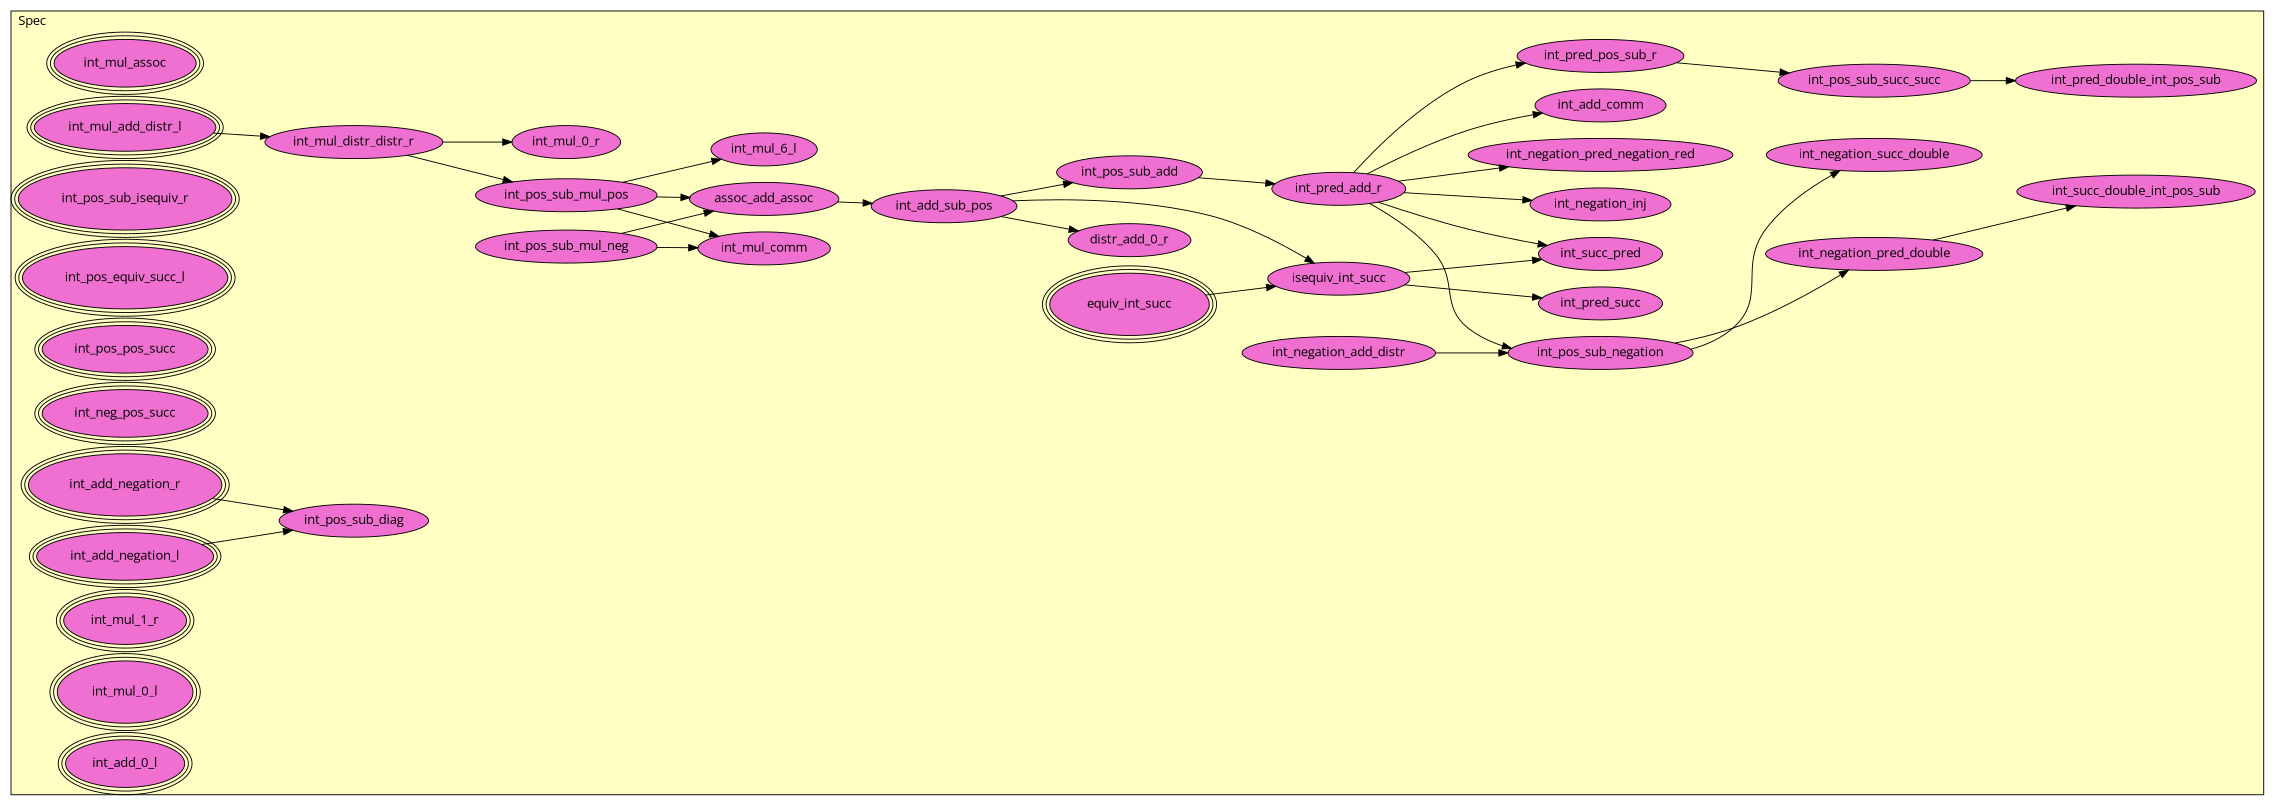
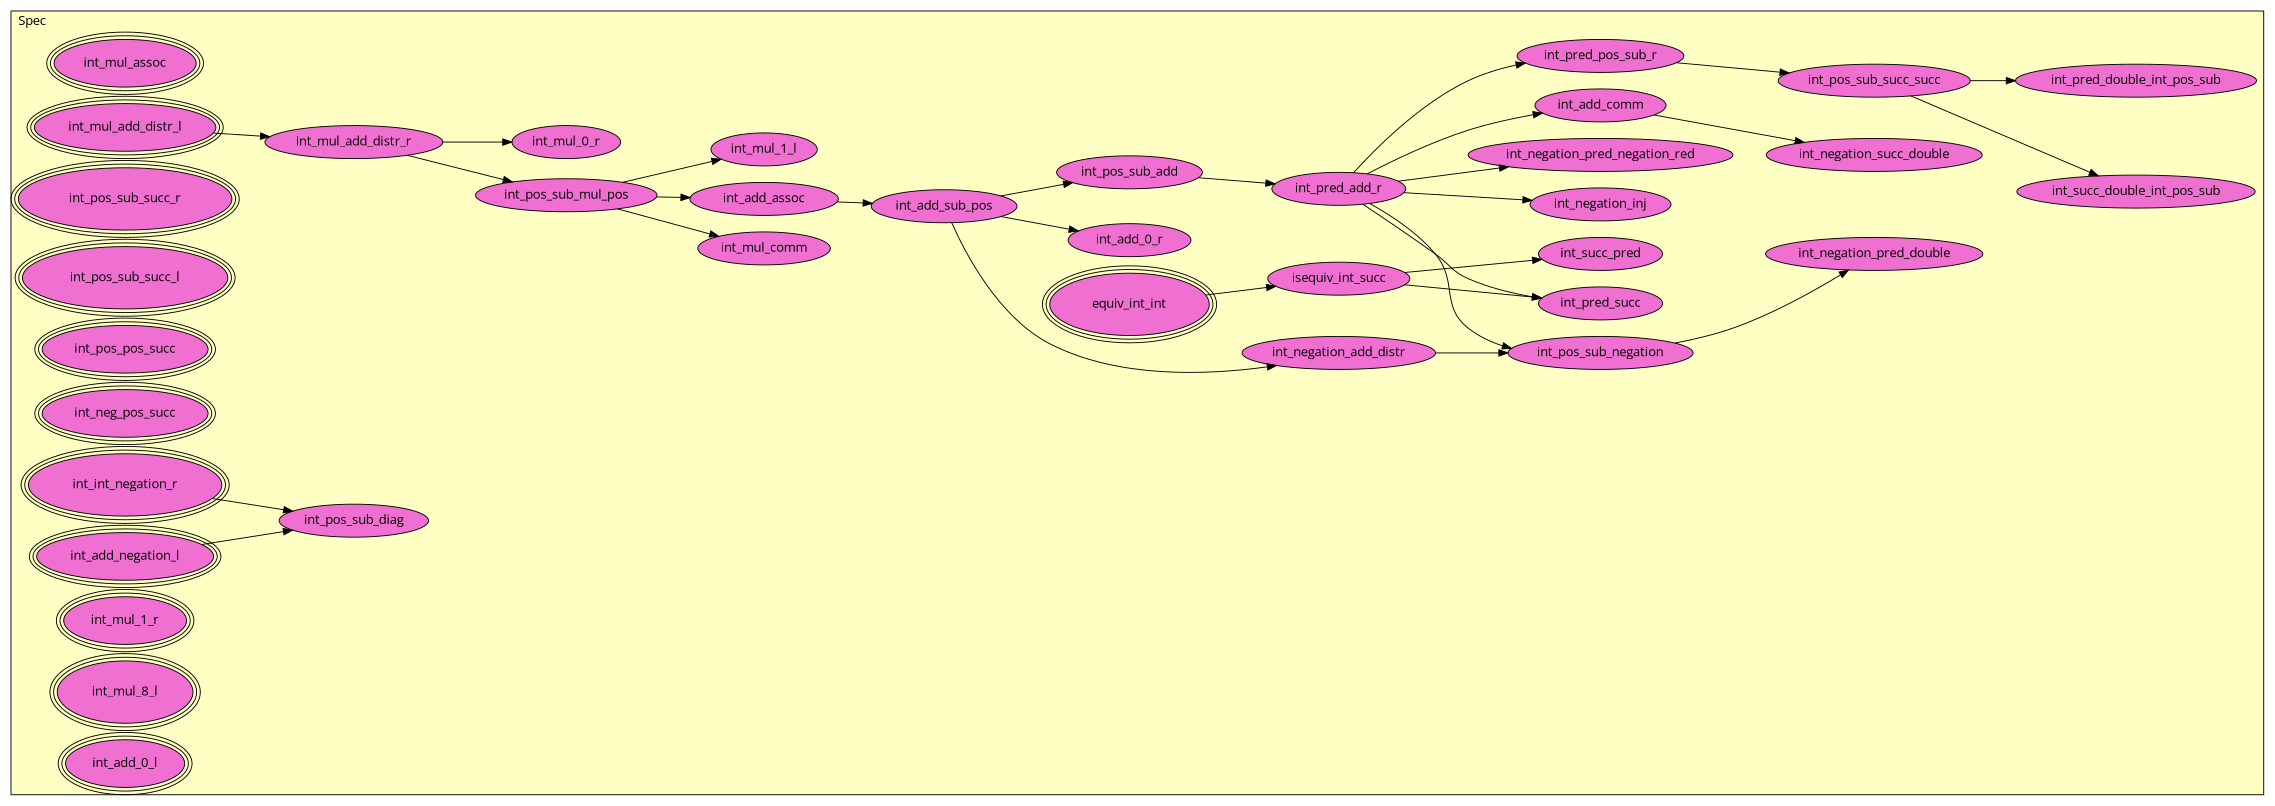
(354, 142) -> (354, 142)
(764, 149) -> (764, 149)
(125, 199) -> (125, 199)
(764, 199) -> (764, 199)
(1164, 207) -> (1079, 356)
(2000, 224) -> (2000, 134)
(1457, 226) -> (1458, 273)
(1130, 240) -> (1130, 240)
(566, 247) -> none
(1753, 261) -> (1725, 128)
(125, 278) -> (125, 278)
(1130, 304) -> (1130, 304)
(125, 485) -> (125, 485)
(125, 692) -> (125, 692)
